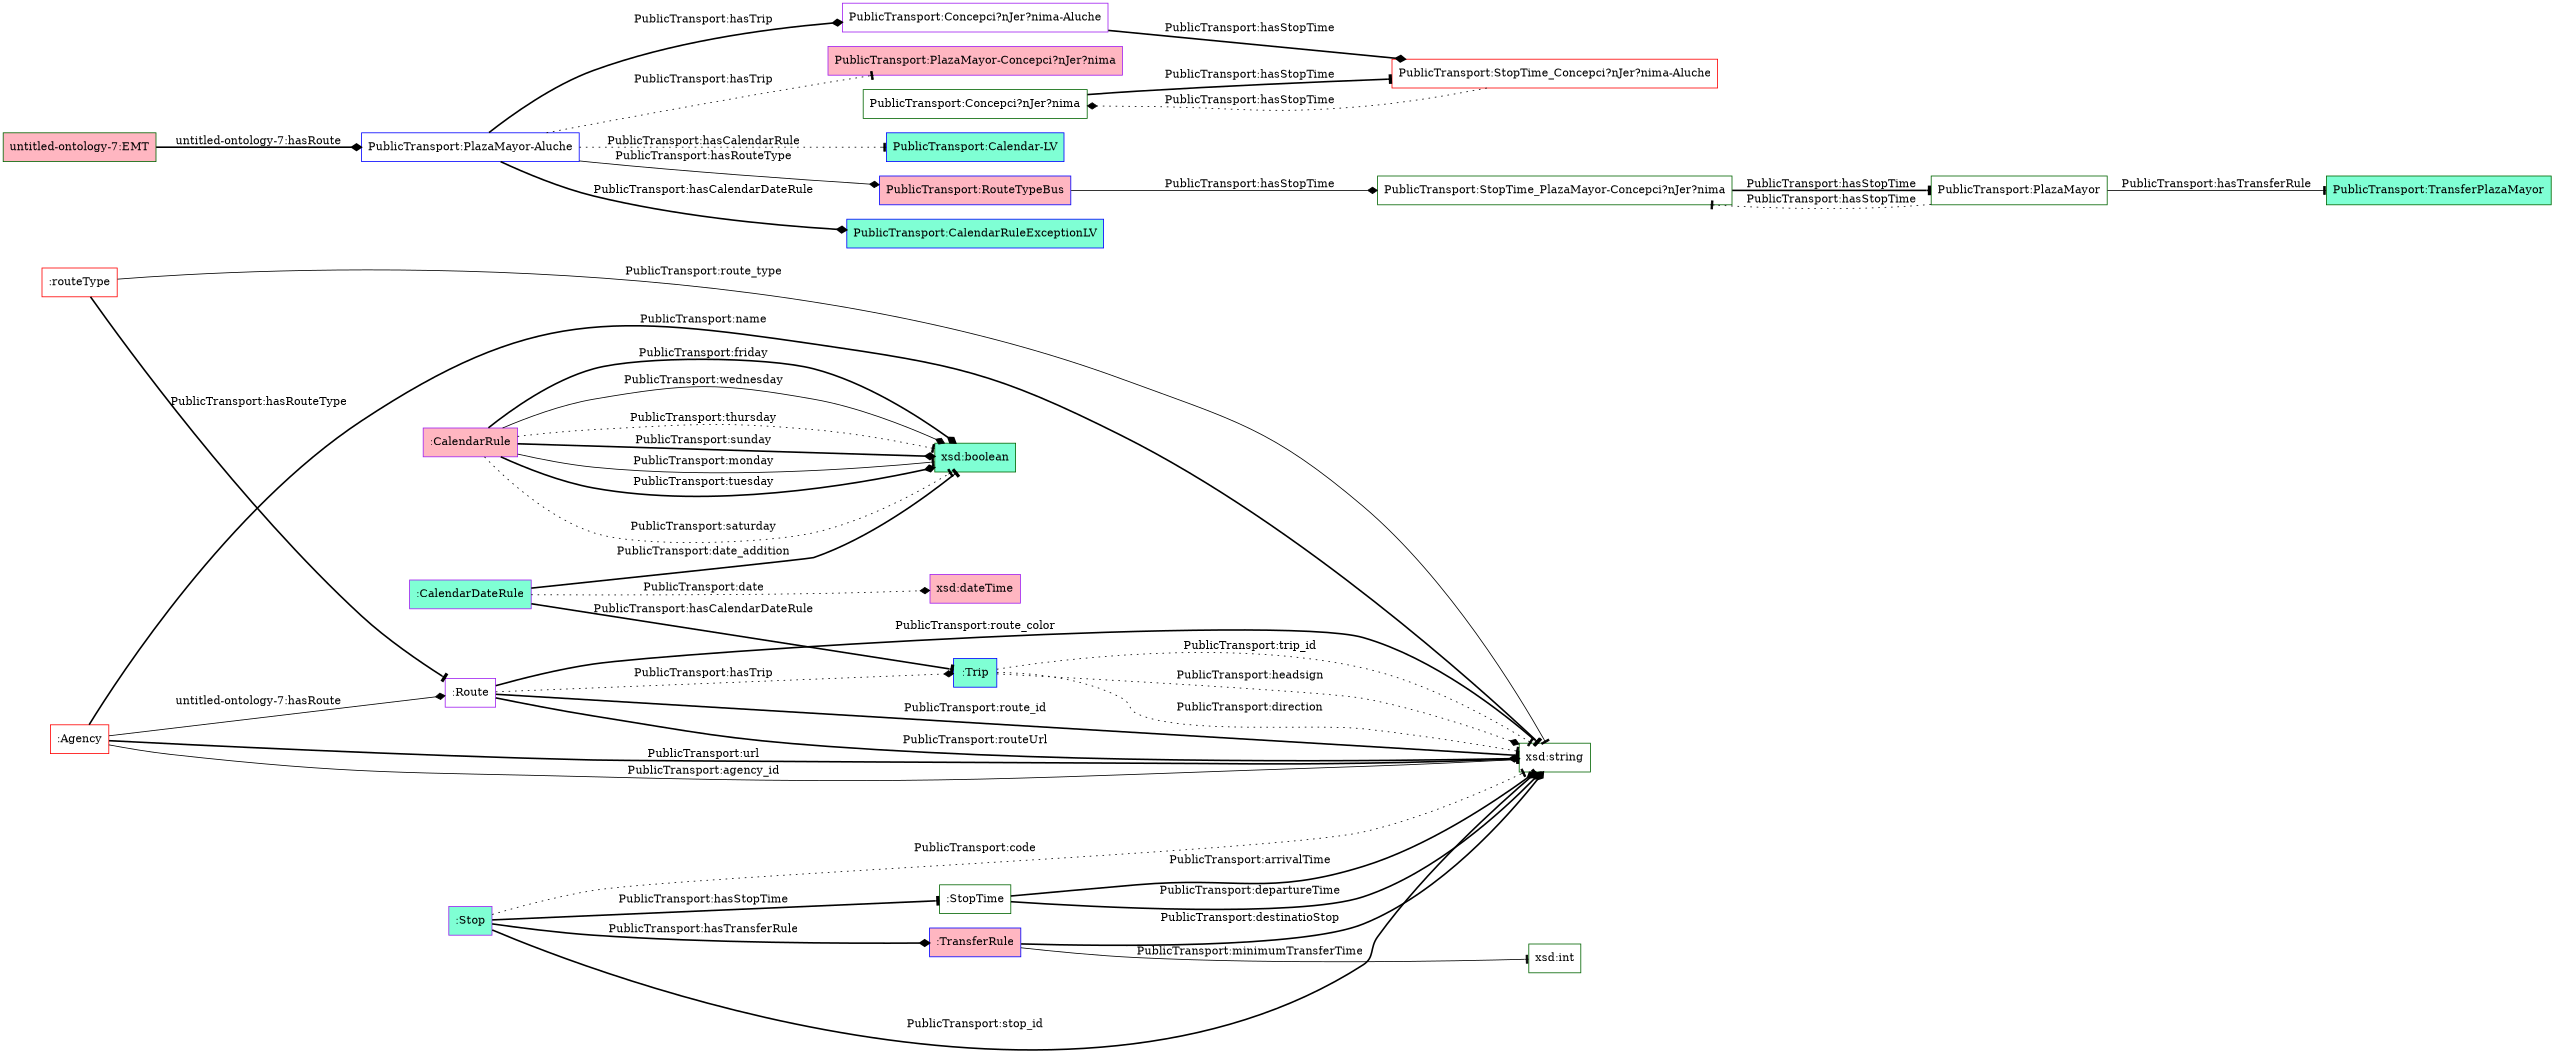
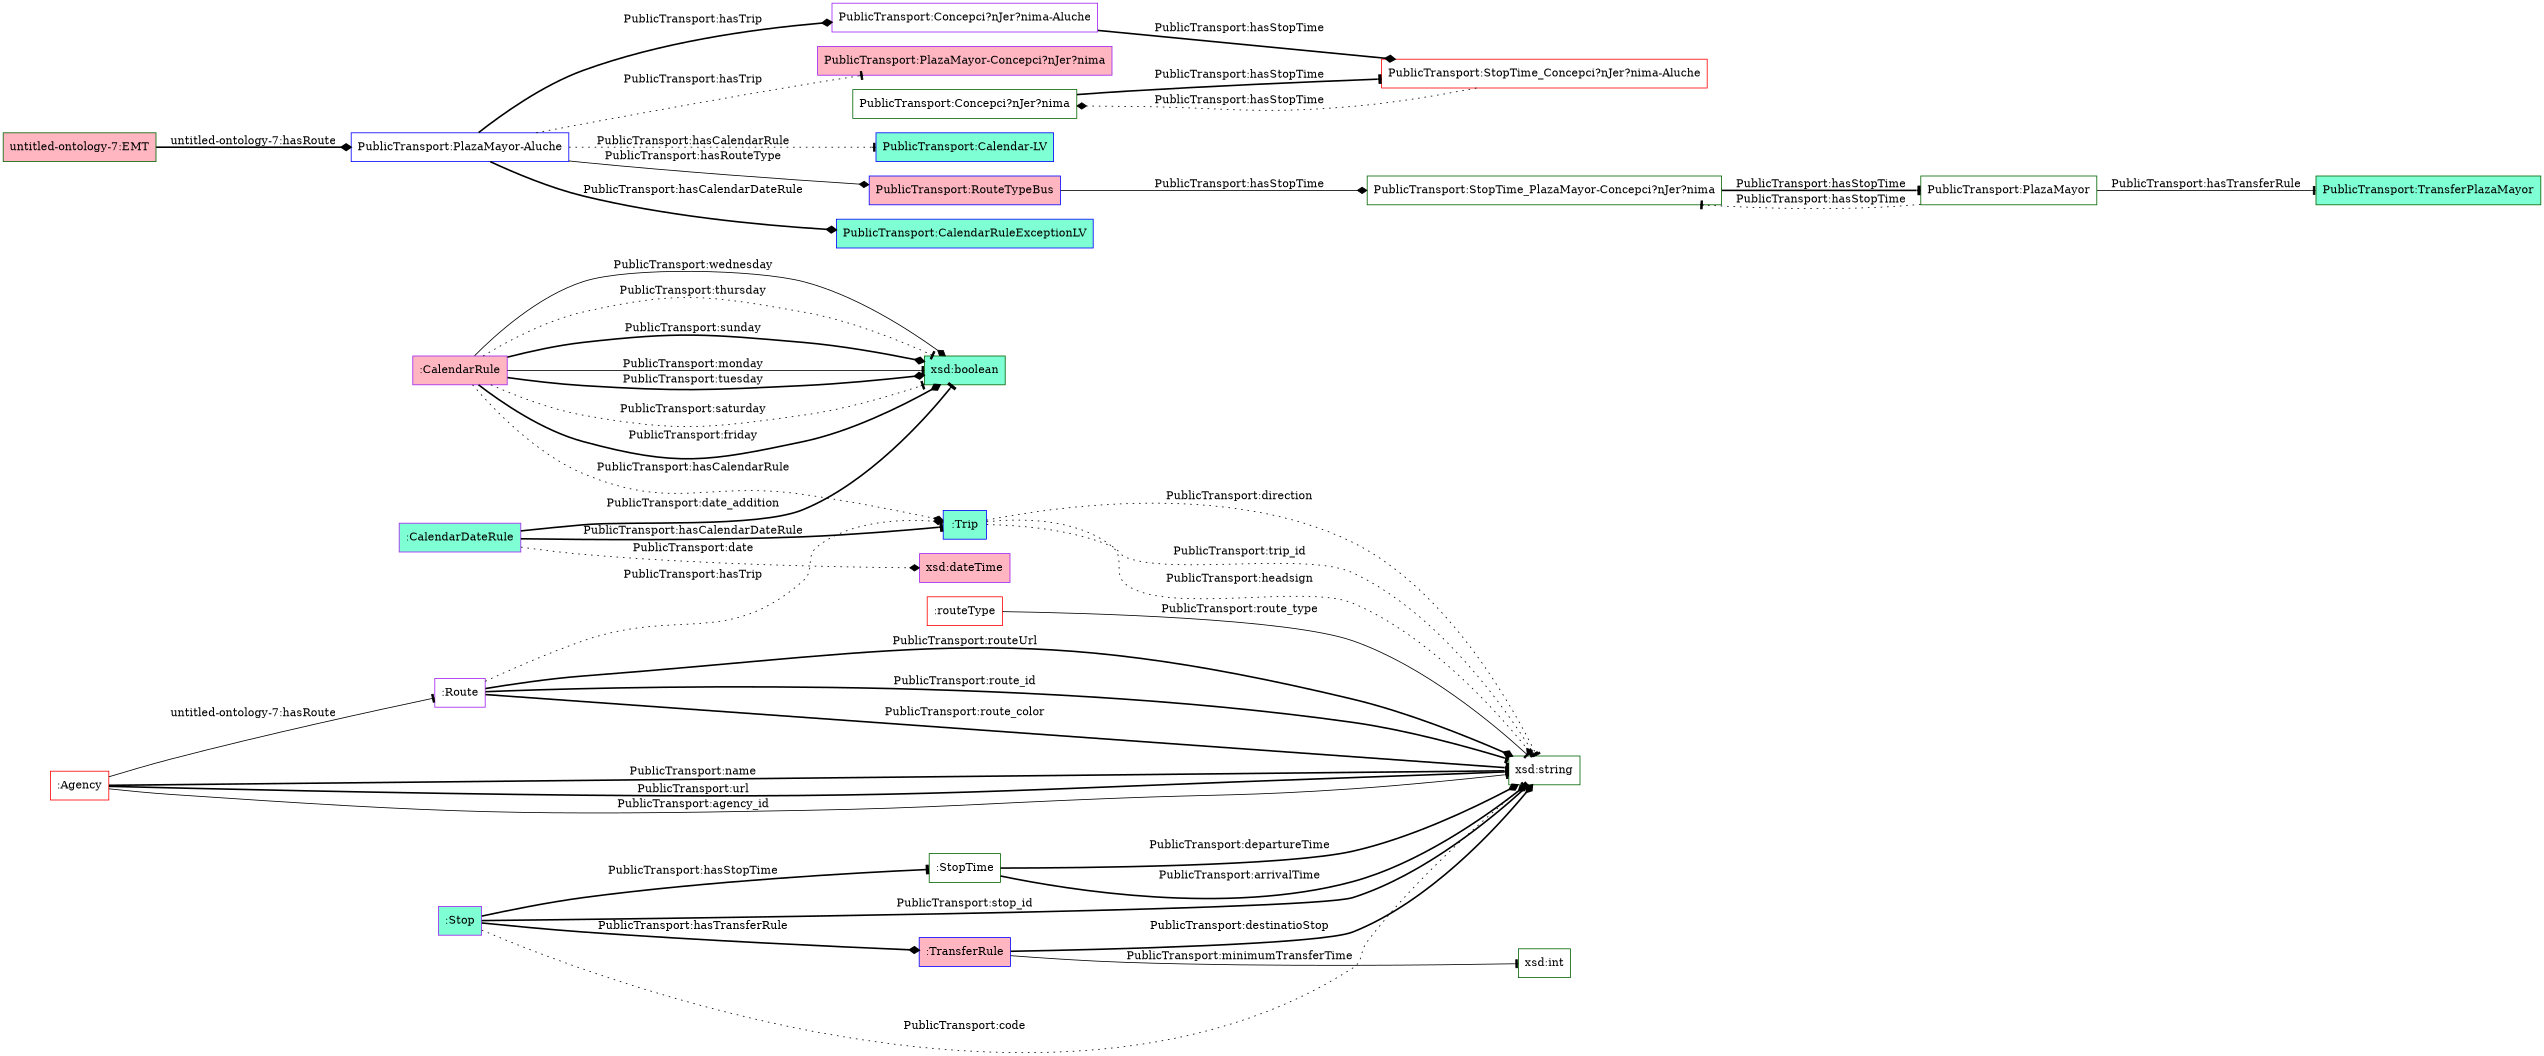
none -> (687, 493)
(251, 501) -> none
(272, 716) -> (269, 735)
